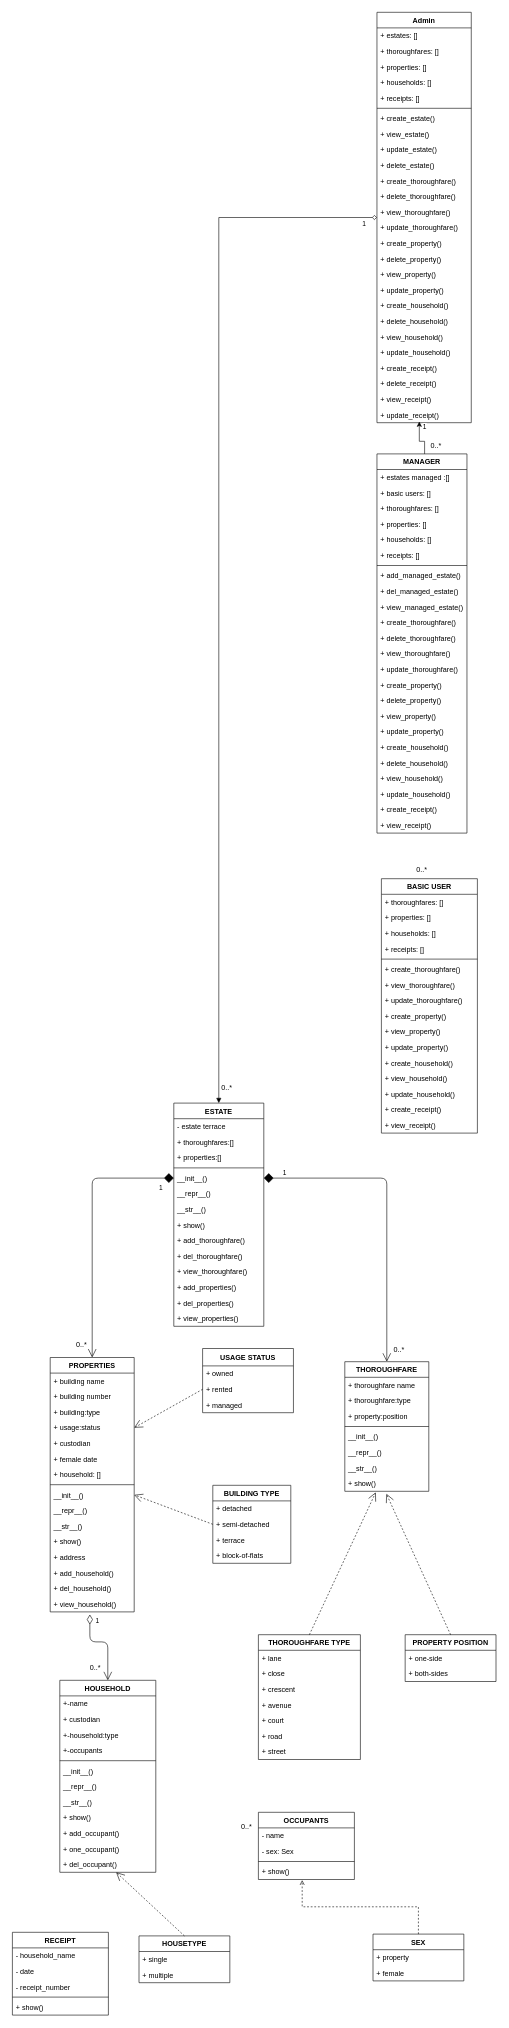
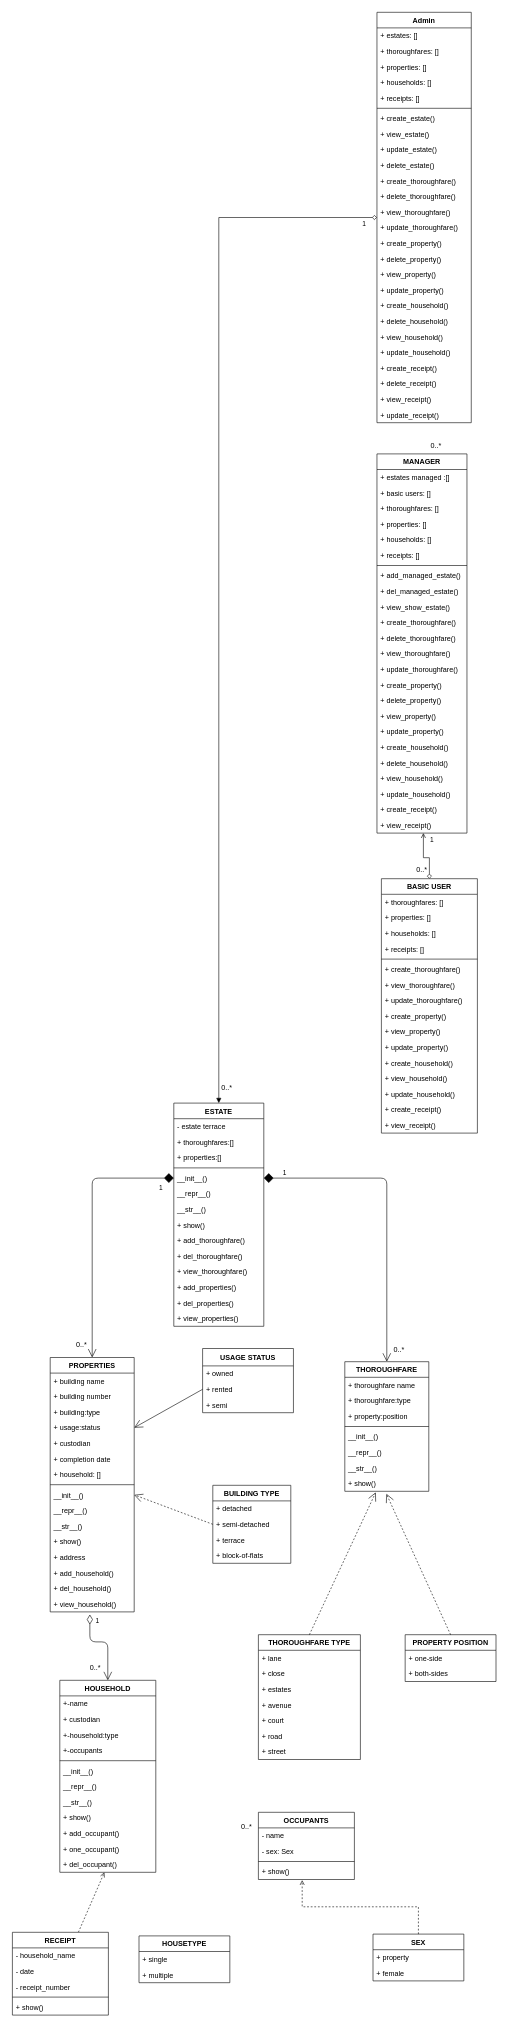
(425, 443) -> none
(425, 607) -> (419, 607)
none -> (423, 858)
(223, 1405) -> (216, 1405)
(169, 1408) -> (169, 1408)
(78, 1459) -> (85, 1459)
(282, 1690) -> (280, 1690)
none -> (91, 1903)
(149, 1903) -> none
